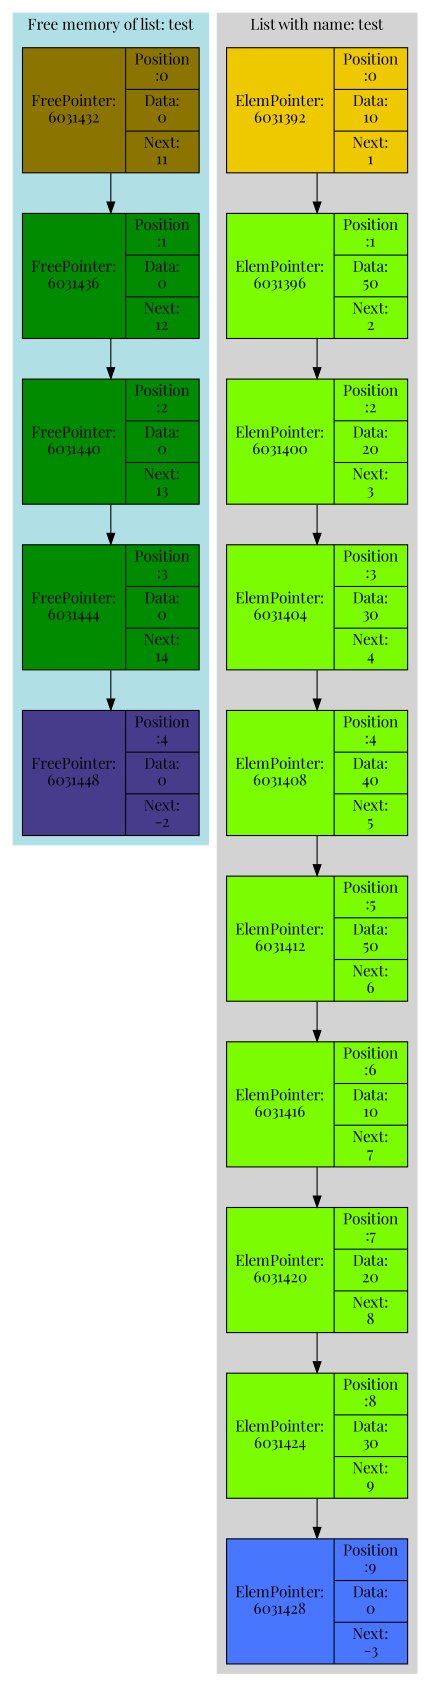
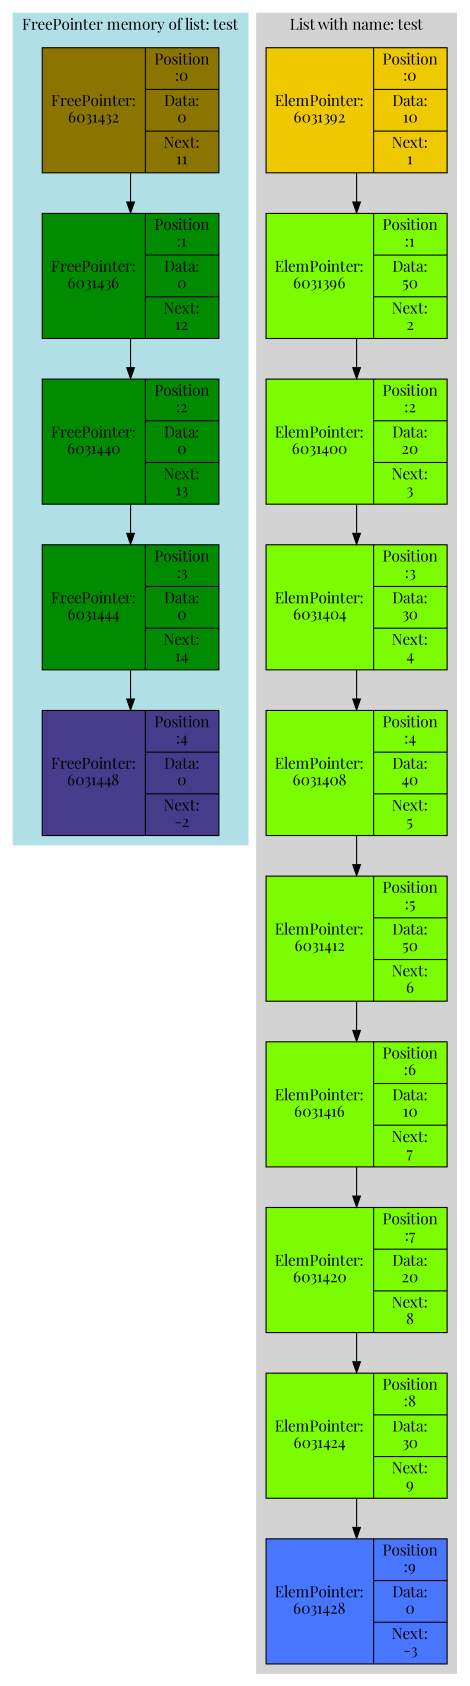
(111, 26) -> (131, 26)
